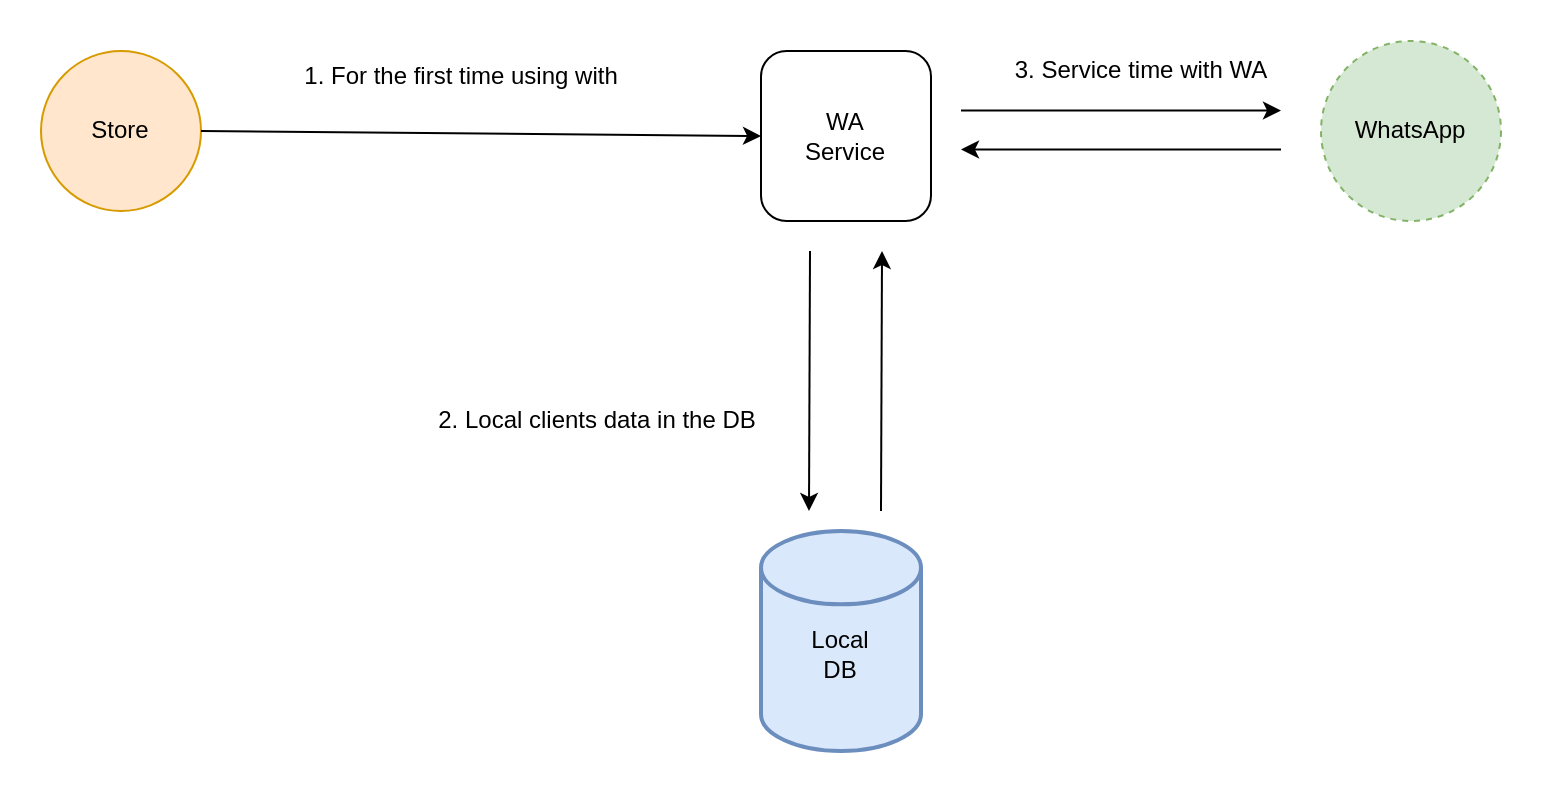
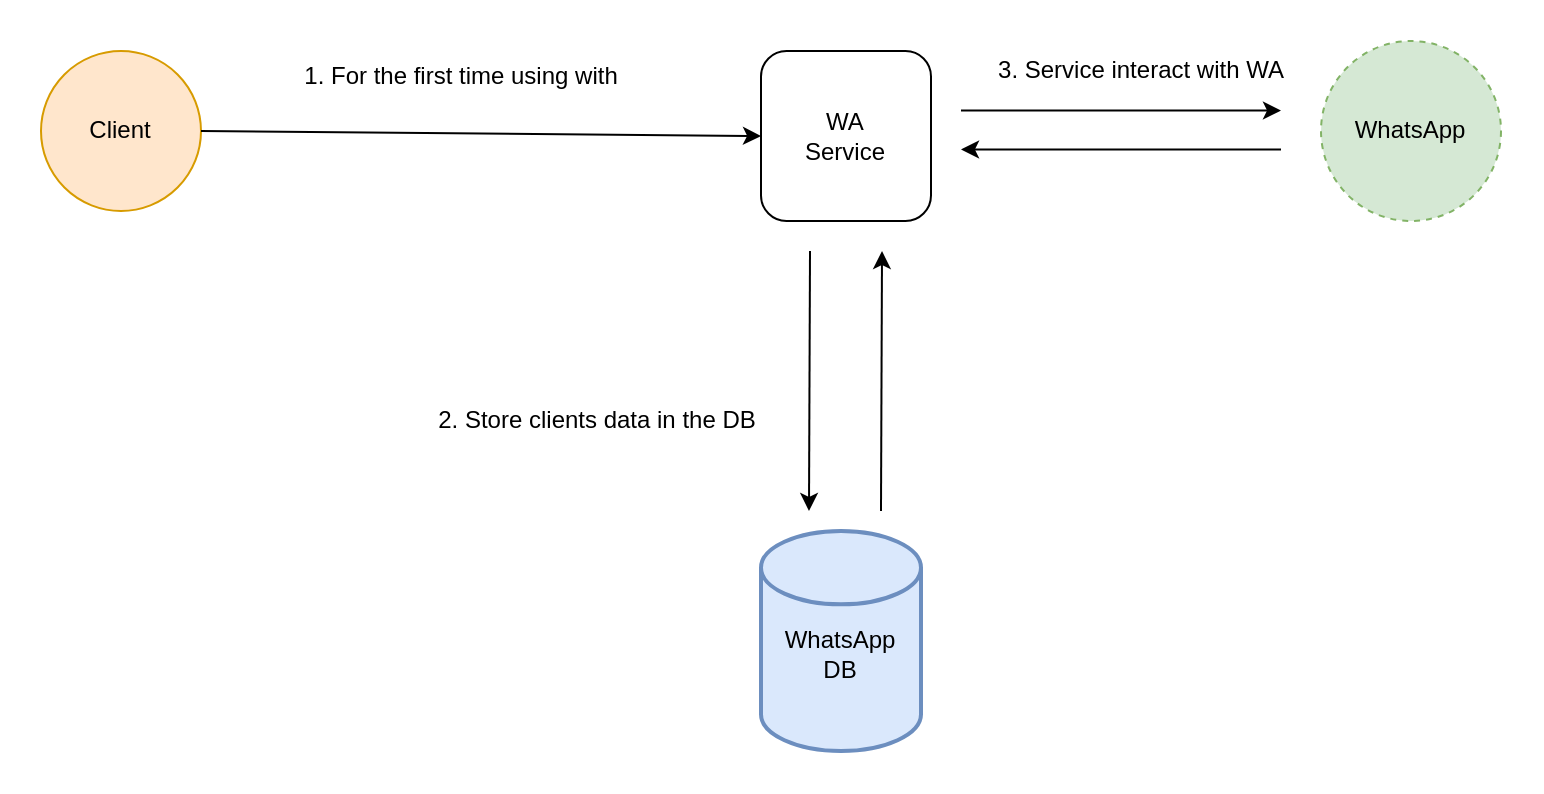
(1142, 71) -> (1142, 71)
(121, 131) -> (121, 131)
(598, 421) -> (598, 421)
(841, 641) -> (841, 641)
